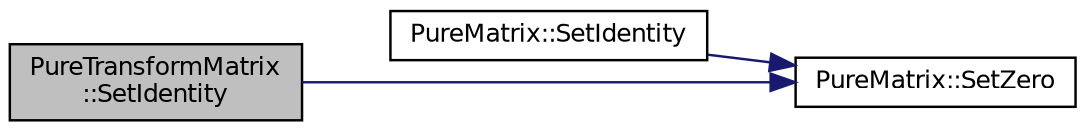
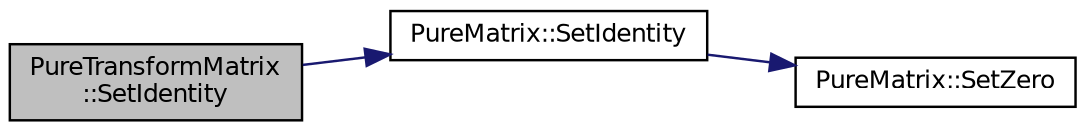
(536, 82) -> (334, 61)
